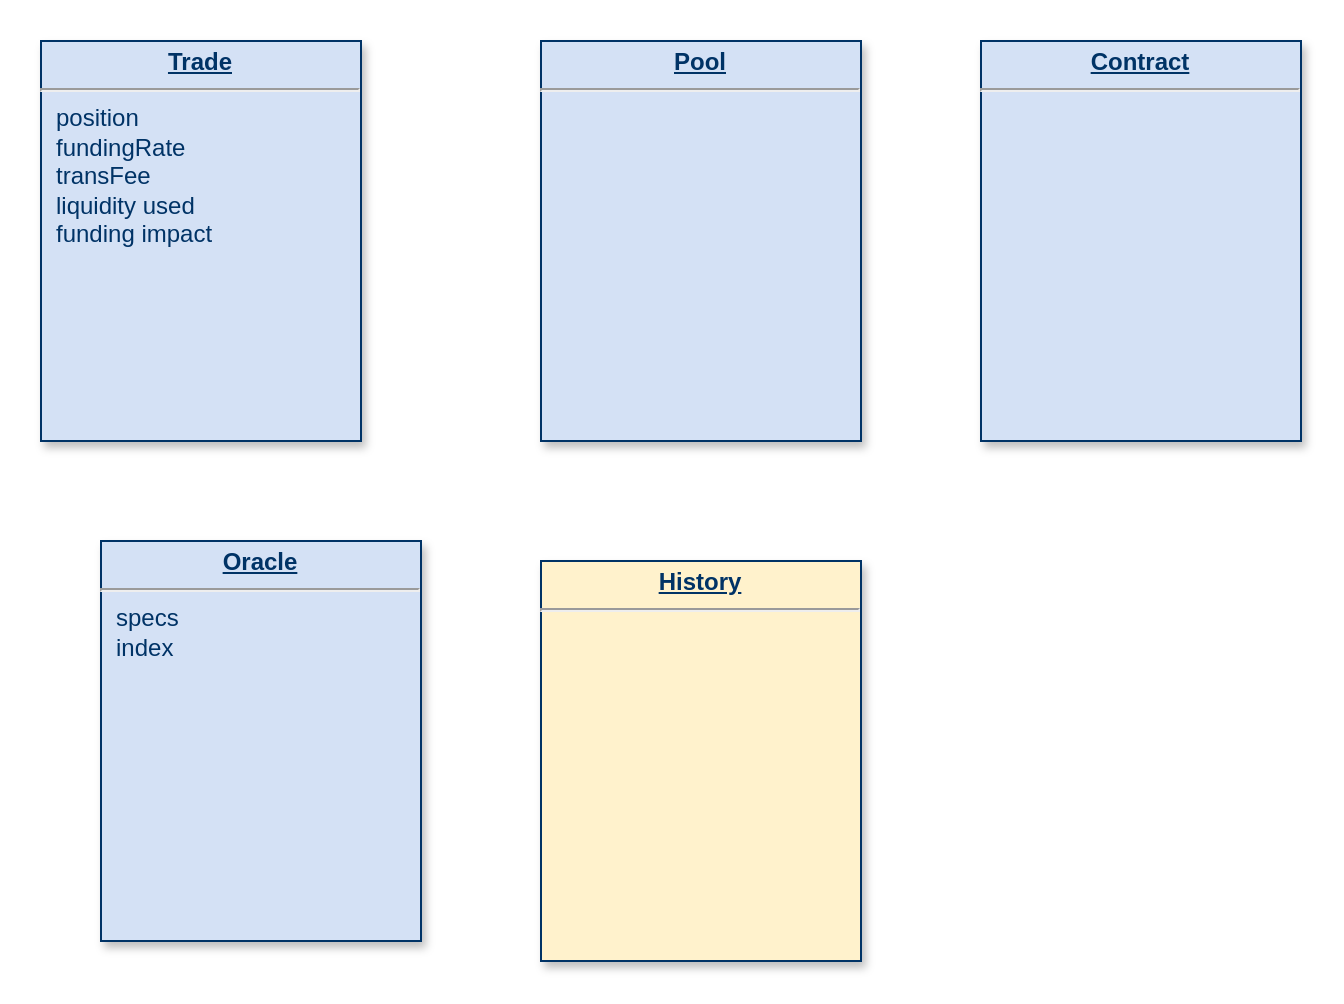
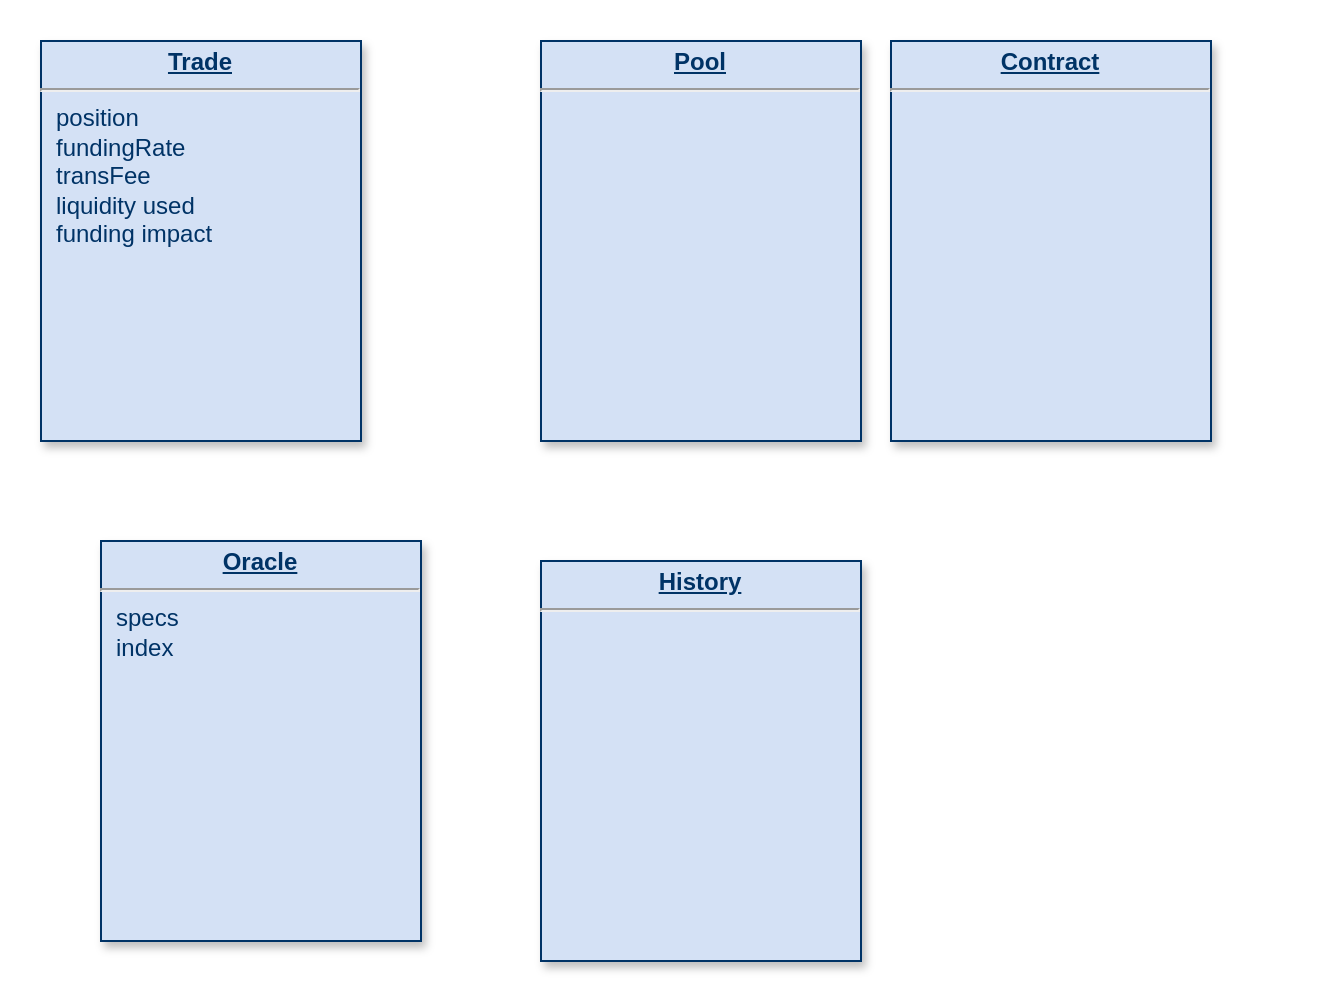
(1141, 241) -> (1051, 241)
(701, 761) -> (701, 761)
